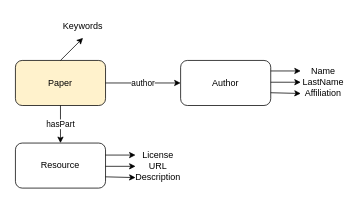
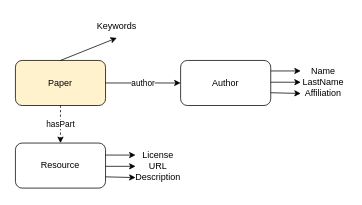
(83, 27) -> (117, 27)
(60, 113) -> (60, 113)
